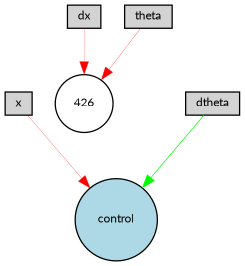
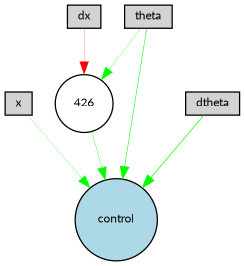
(125, 49) -> (125, 49)
none -> (136, 97)
(55, 147) -> (55, 147)
none -> (97, 150)
